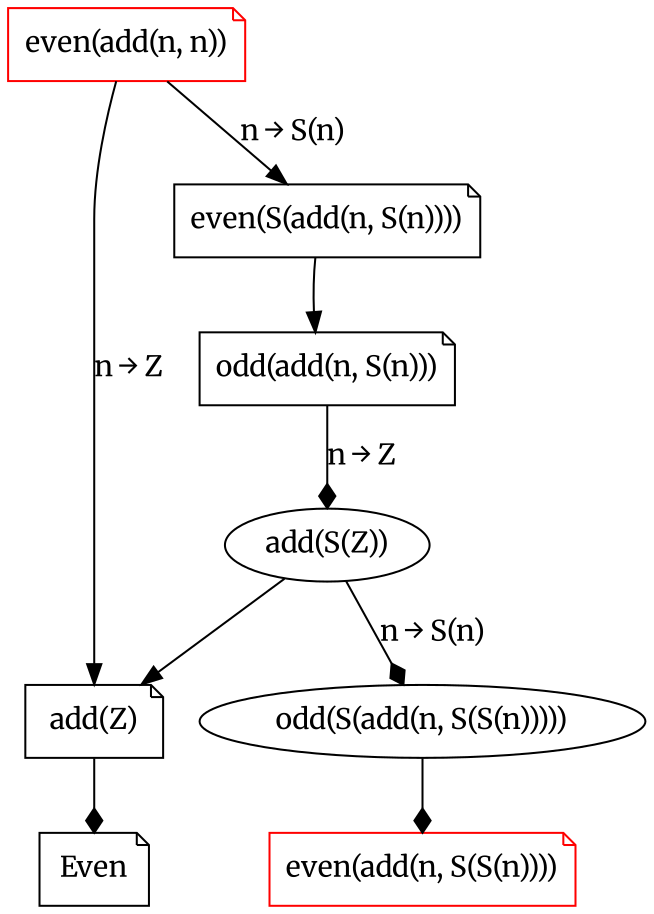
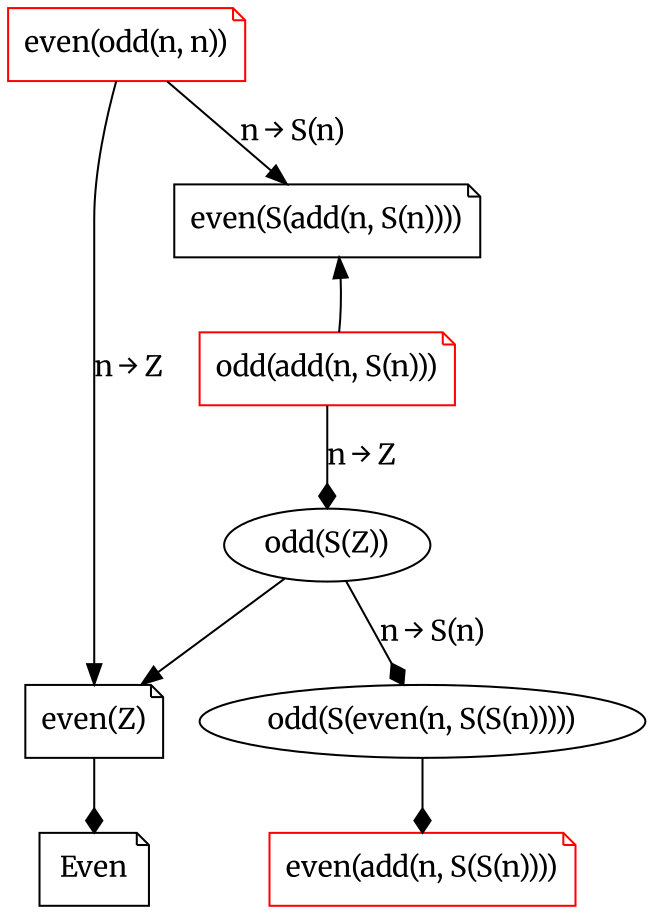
(127, 45) -> (127, 45)
(314, 285) -> (341, 305)
(327, 369) -> (327, 369)
(327, 545) -> (327, 545)
(94, 721) -> (94, 721)
(423, 721) -> (423, 721)
